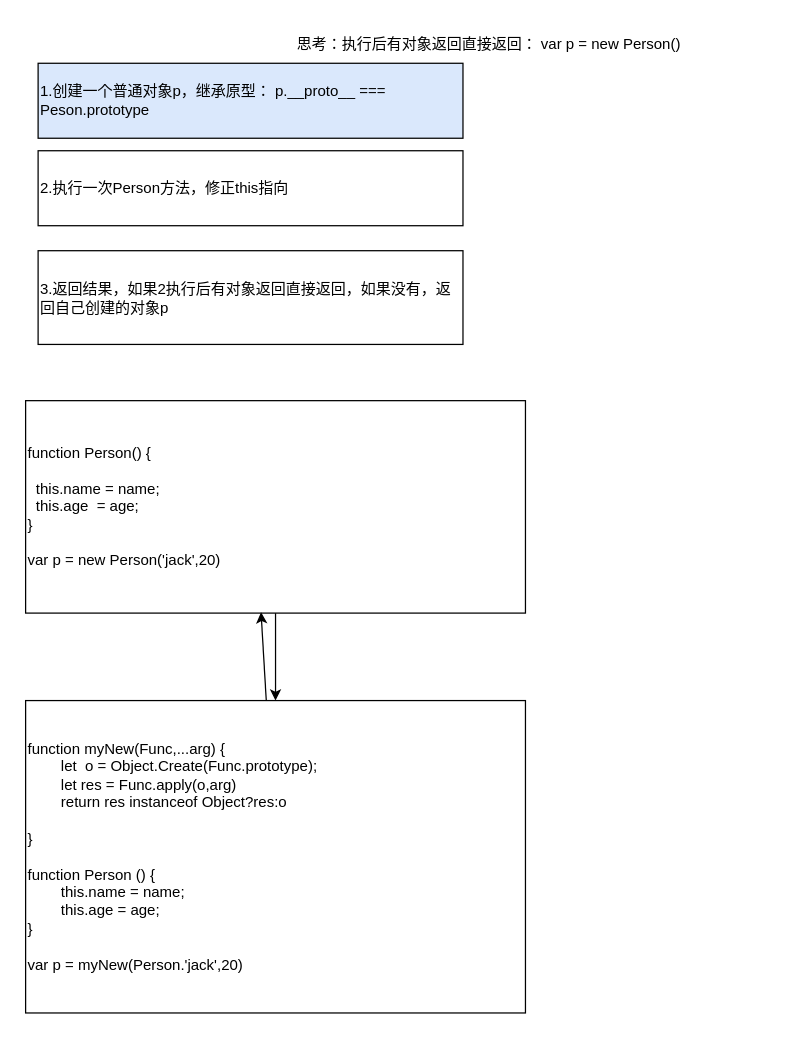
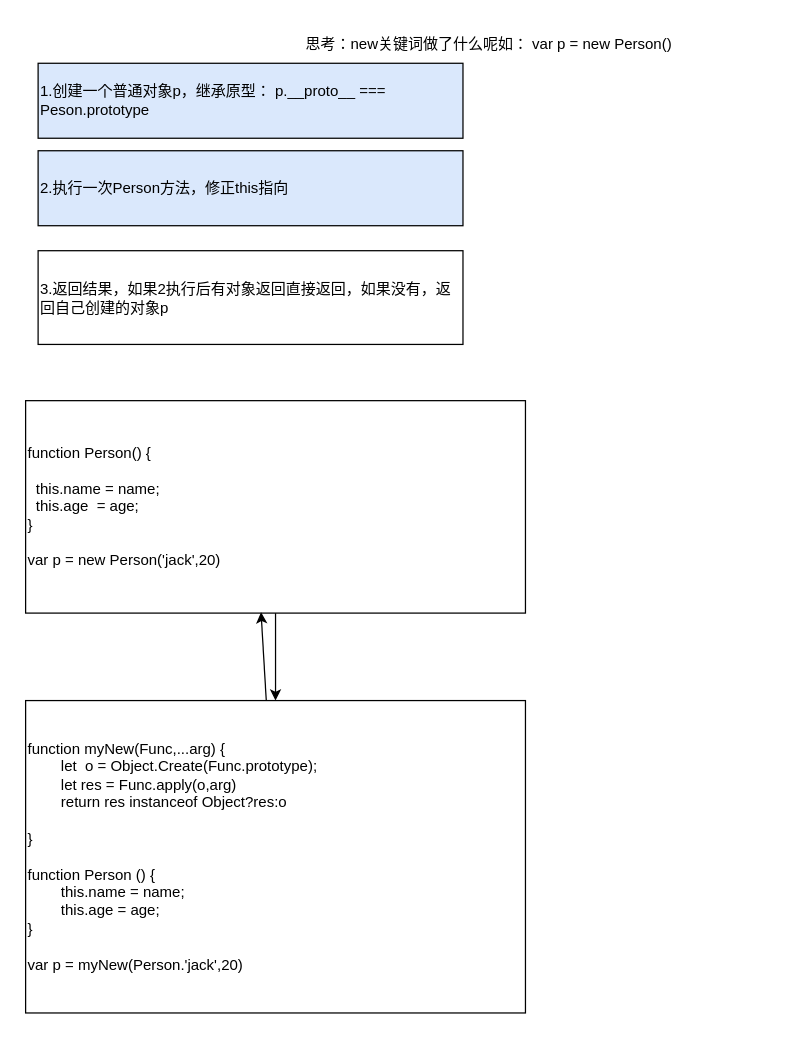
(489, 44) -> (489, 44)
(251, 188) -> (251, 188)
